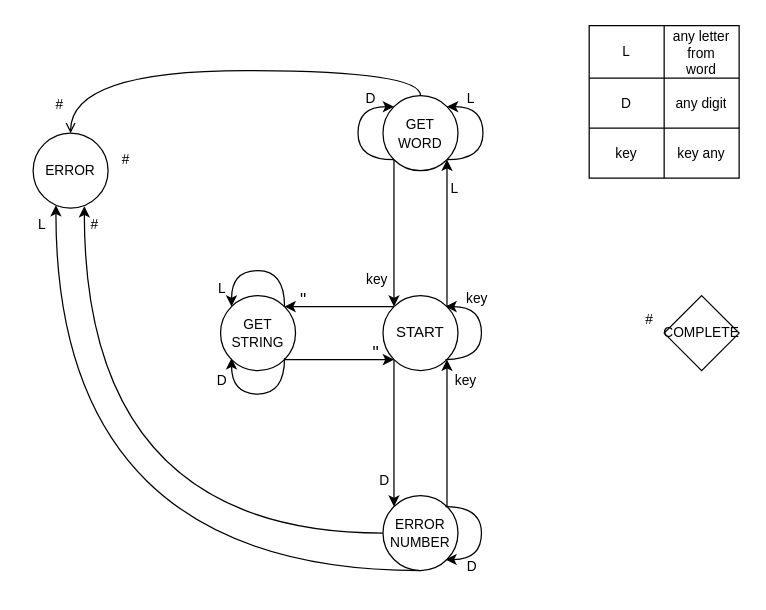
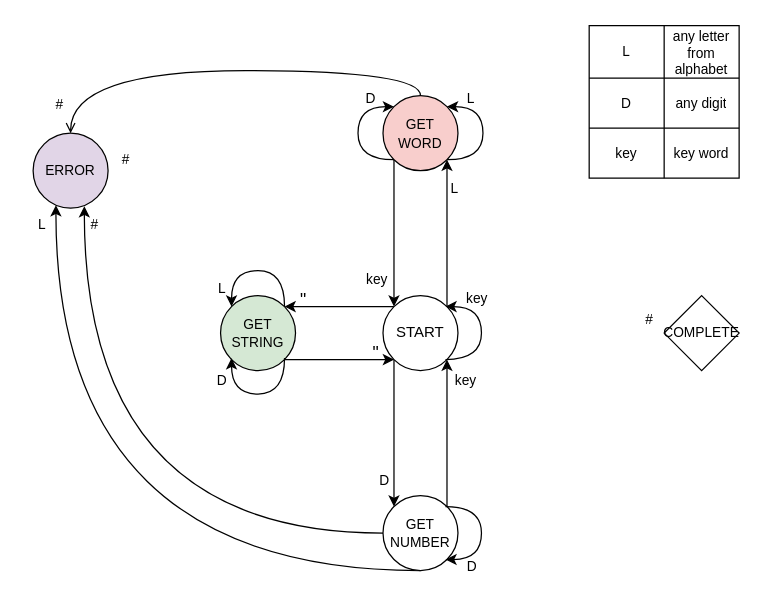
(702, 52) -> (702, 52)
(421, 133) -> (421, 133)
(702, 153) -> (702, 153)
(71, 171) -> (71, 171)
(258, 333) -> (258, 333)
(421, 533) -> (421, 533)
